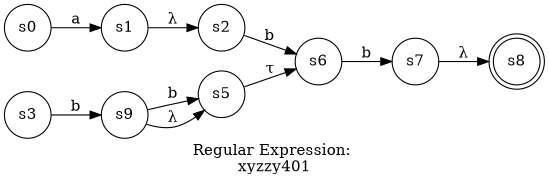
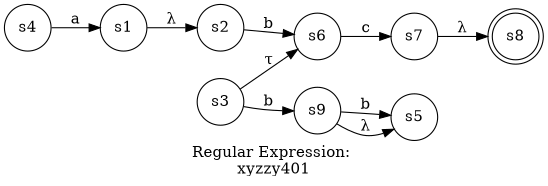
(28, 28) -> (28, 28)
(367, 53) -> (366, 28)
(265, 80) -> (264, 72)
